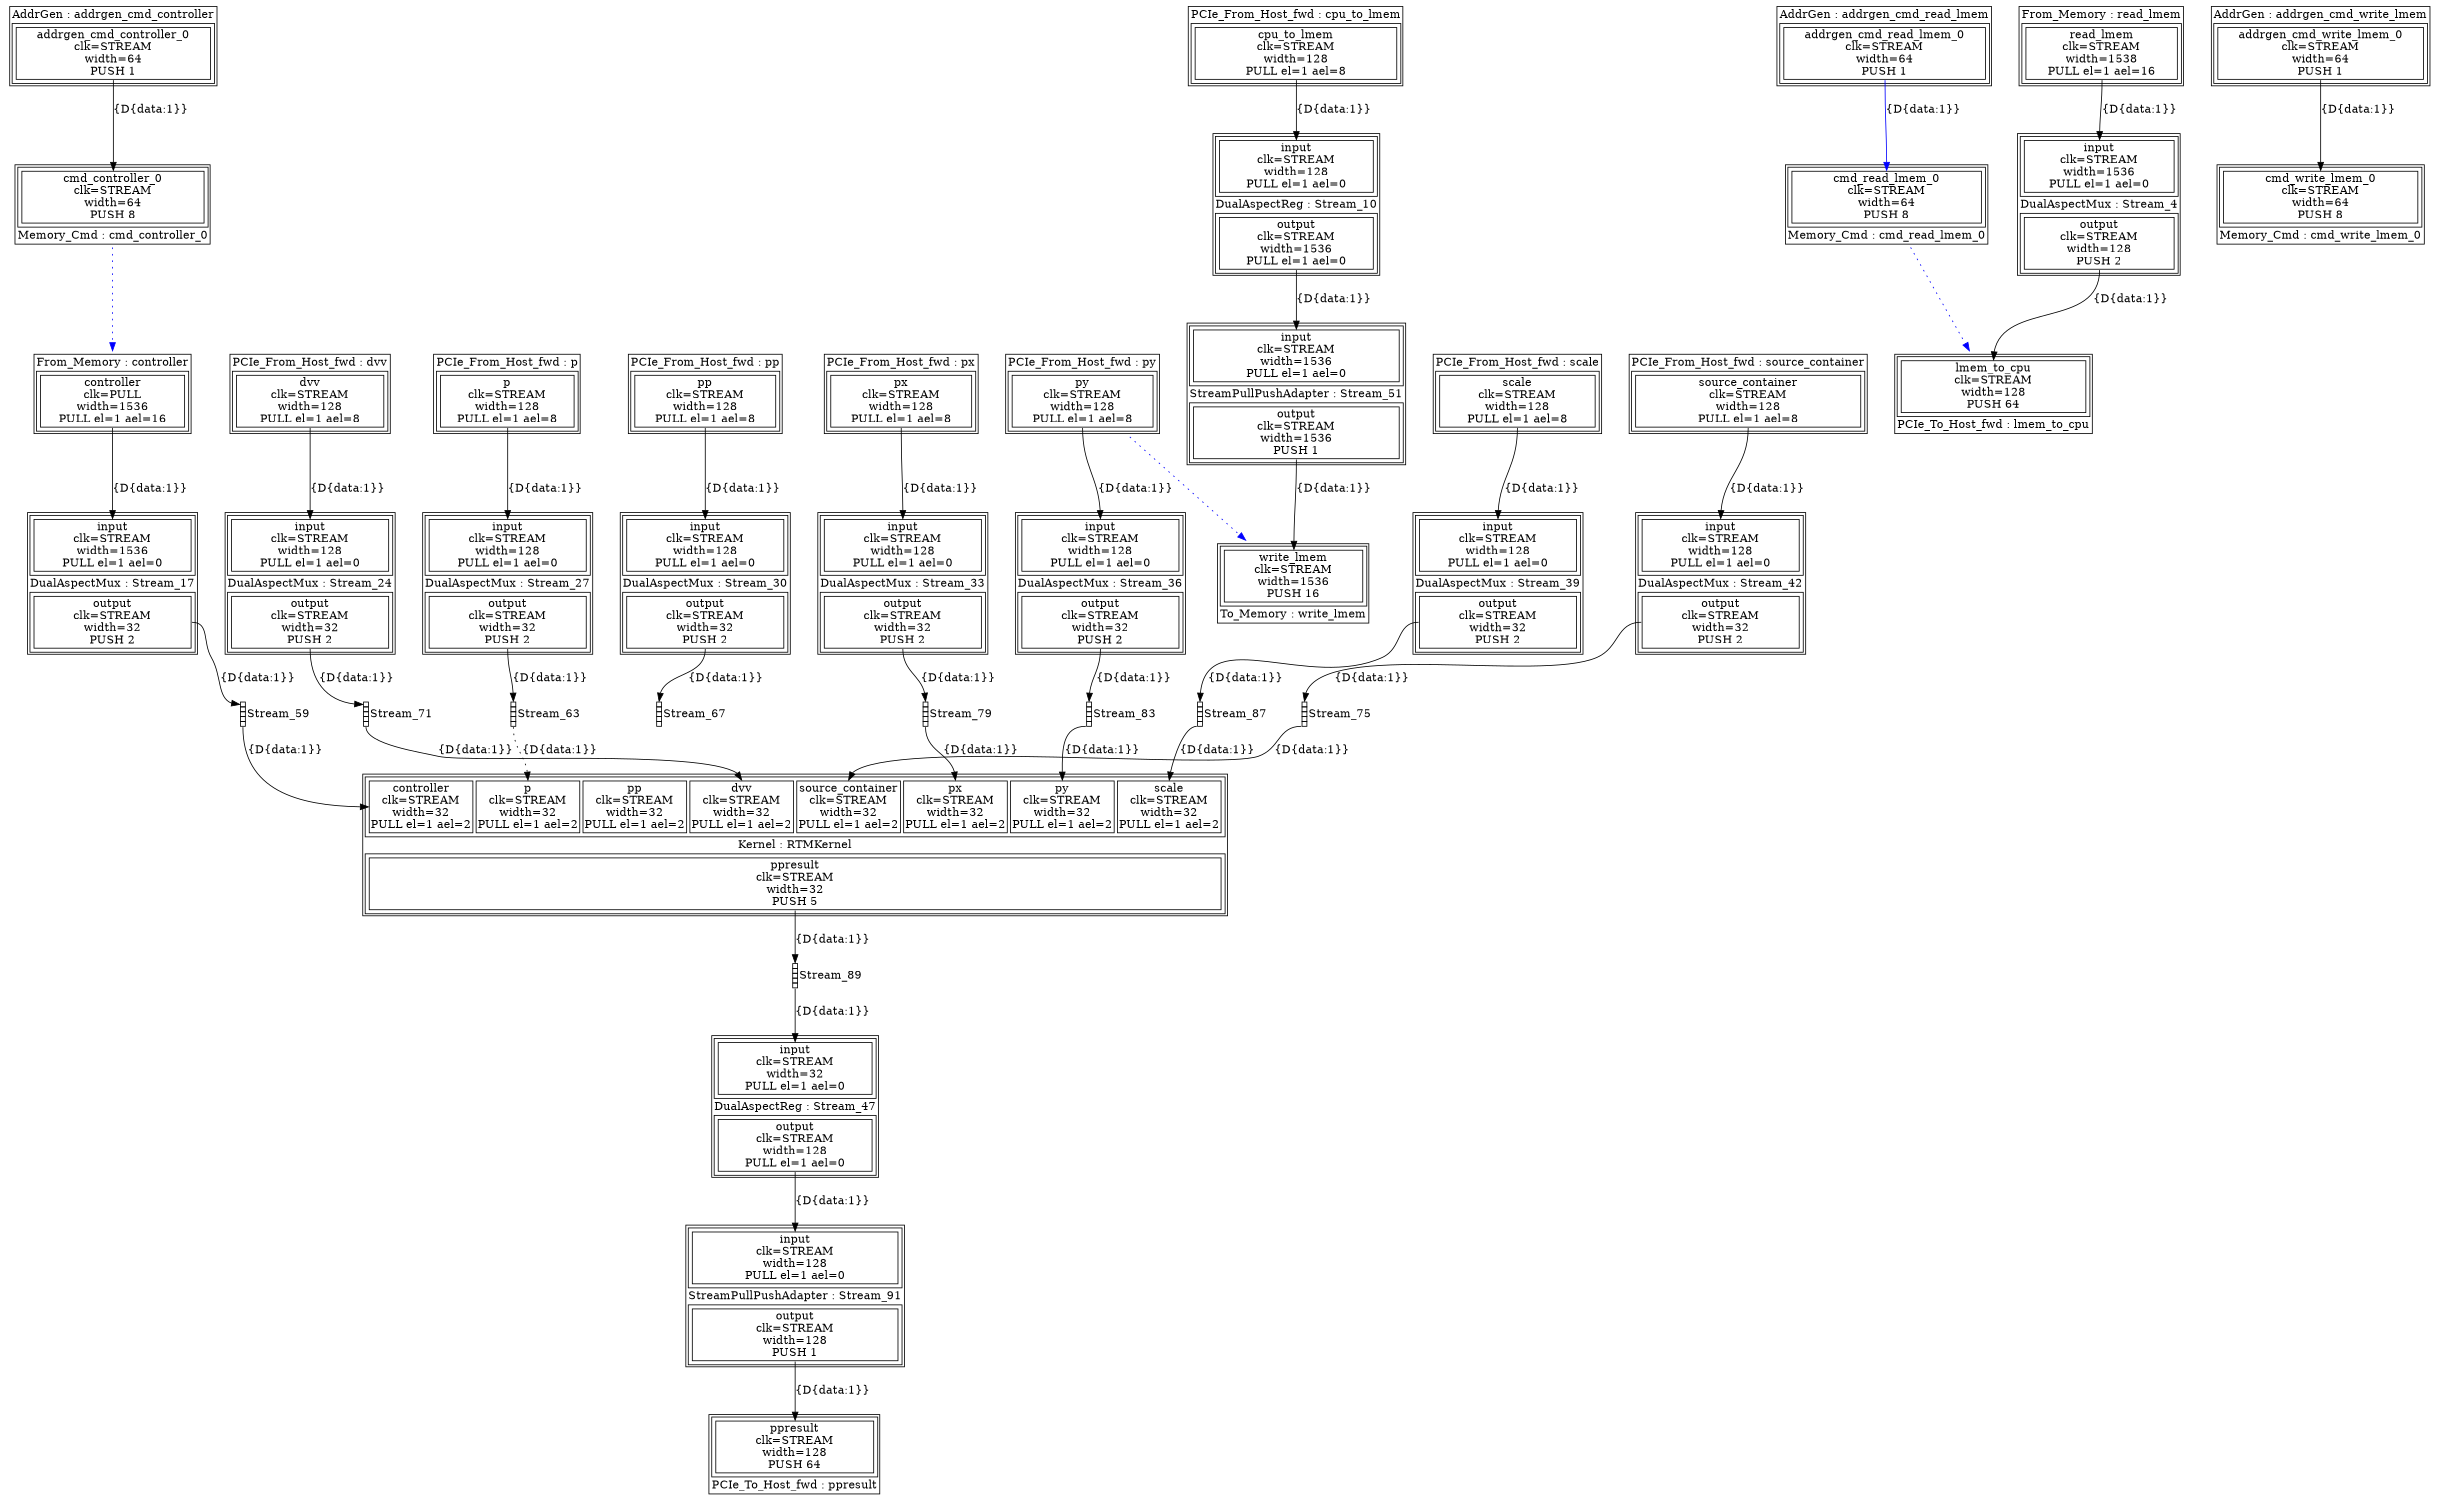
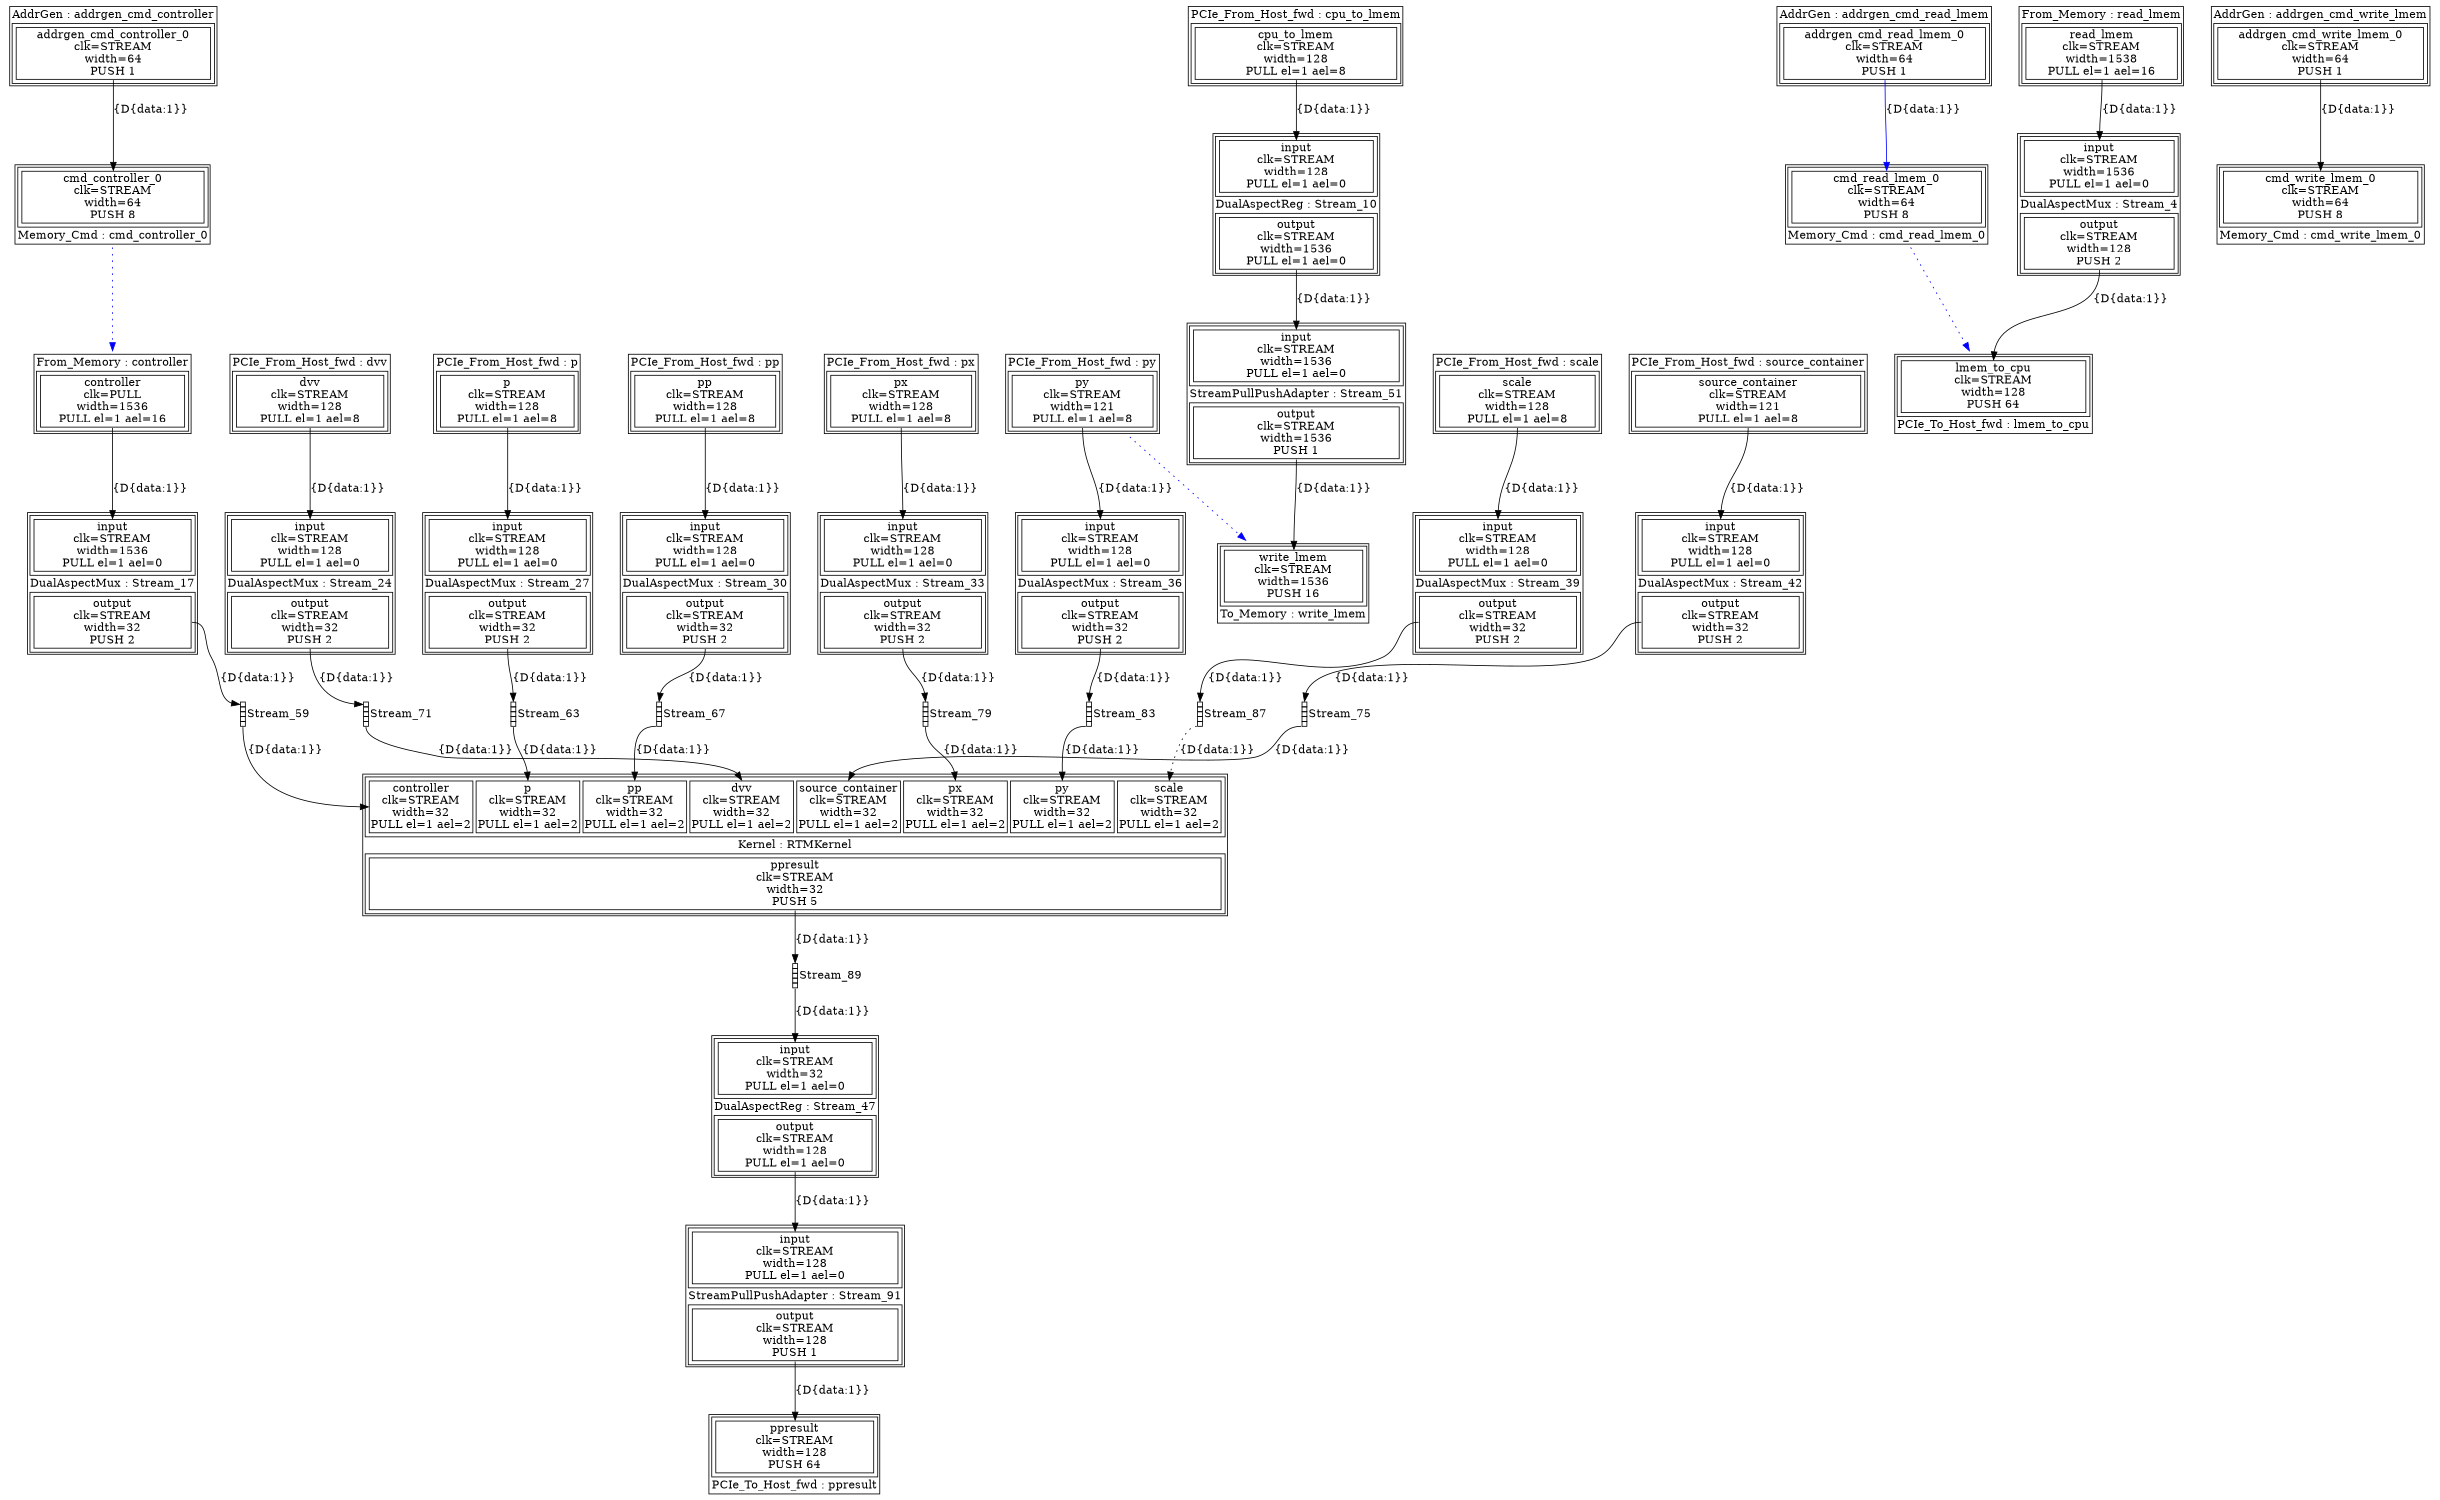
(1083, 407) -> (1083, 407)
(1748, 407) -> (1748, 407)
none -> (636, 743)
(1179, 746) -> (1179, 746)
(519, 750) -> (519, 750)
